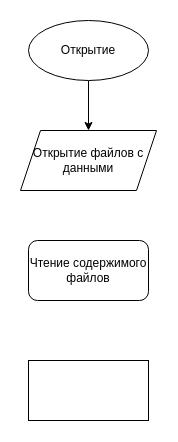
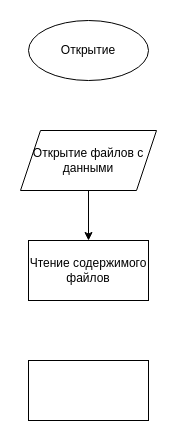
(89, 102) -> none
none -> (89, 212)
(89, 271) -> (89, 271)
